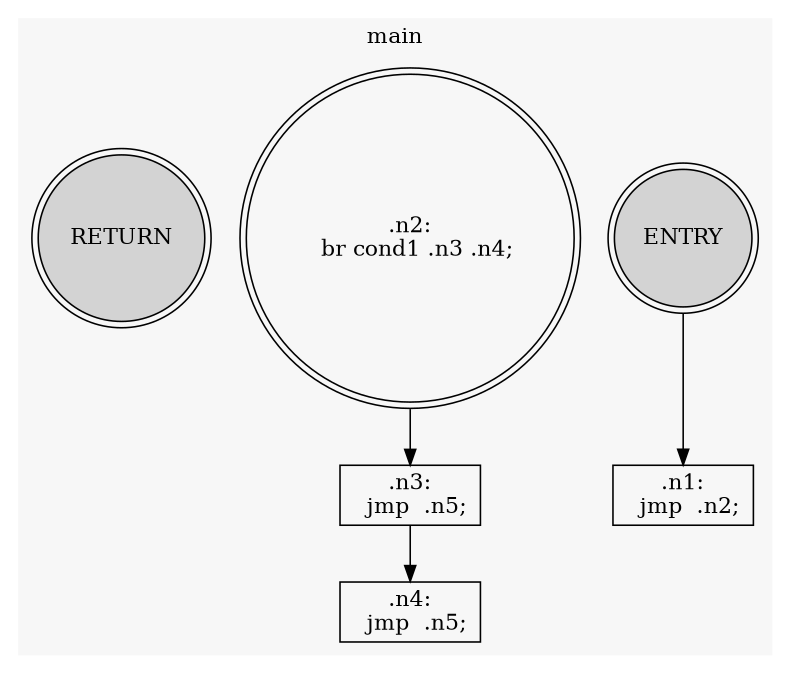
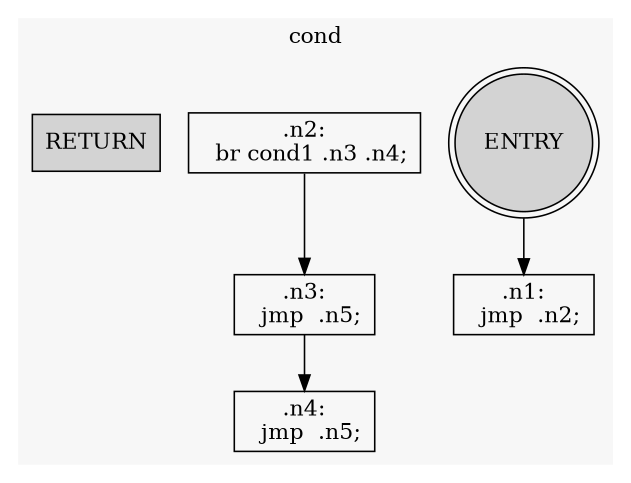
(395, 37) -> (316, 37)
(121, 238) -> (96, 143)
(410, 238) -> (305, 143)
